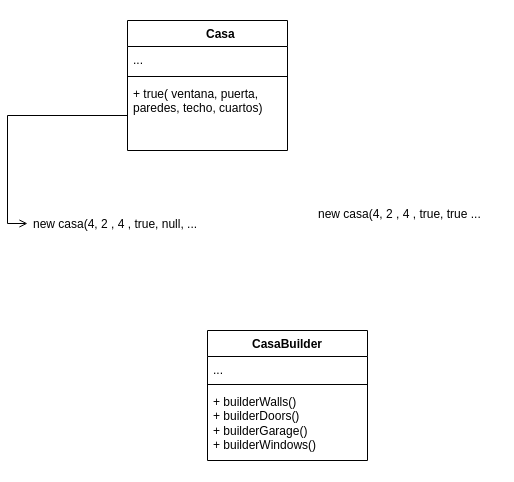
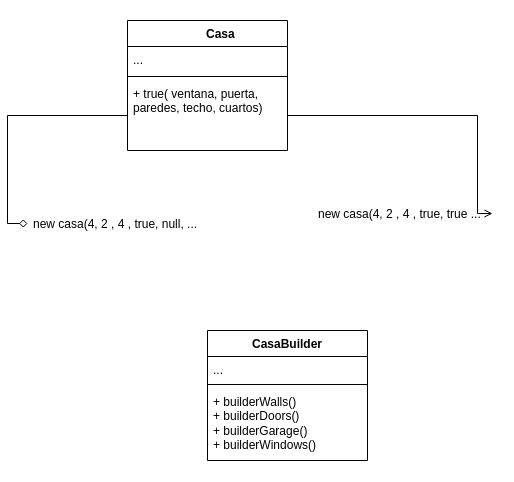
none -> (439, 116)
(21, 224) -> (19, 224)
